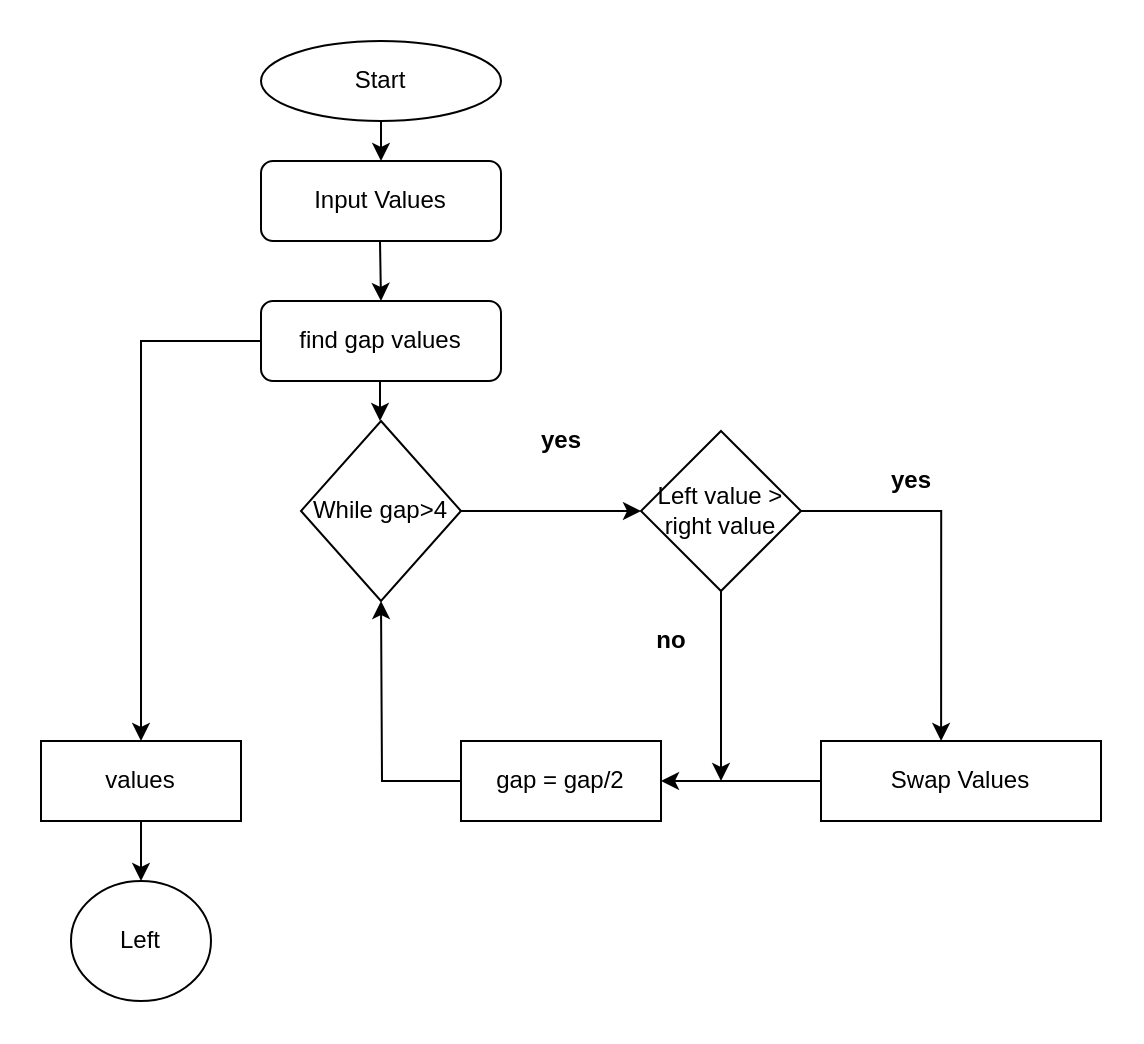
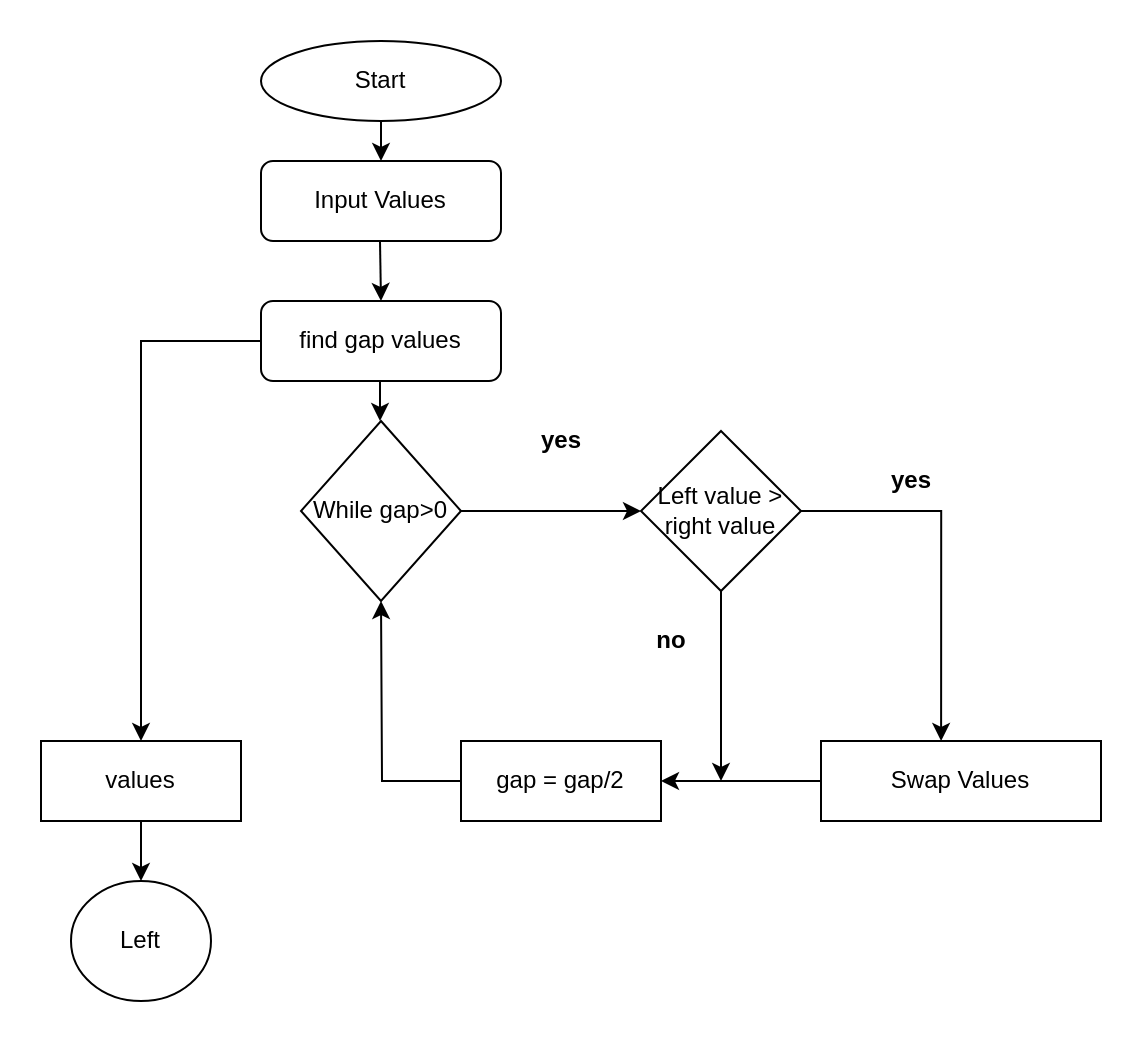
(381, 511) -> (381, 511)
